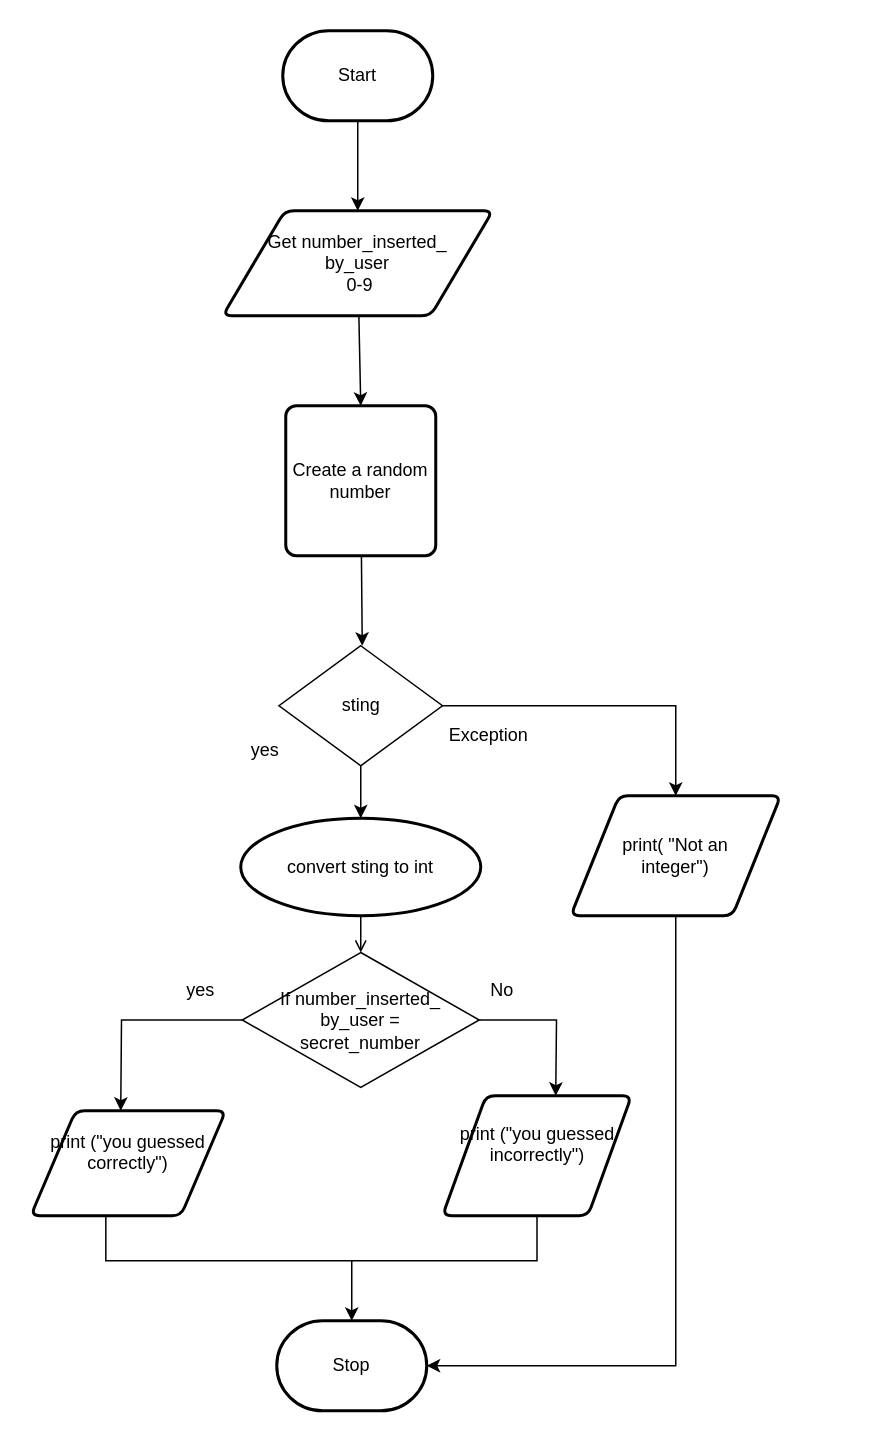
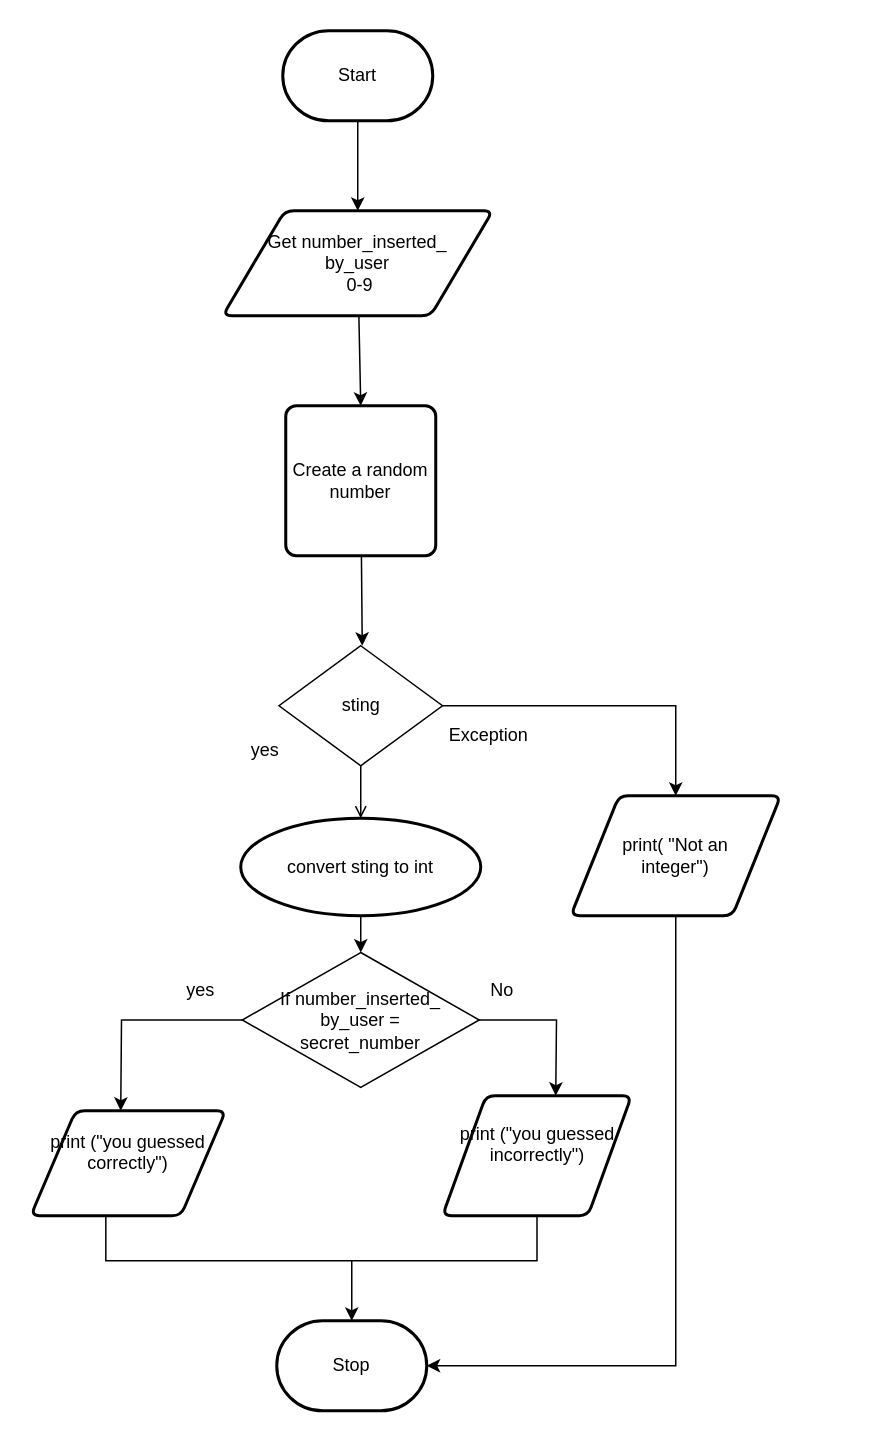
(361, 807) -> (361, 809)
(361, 943) -> (361, 941)
